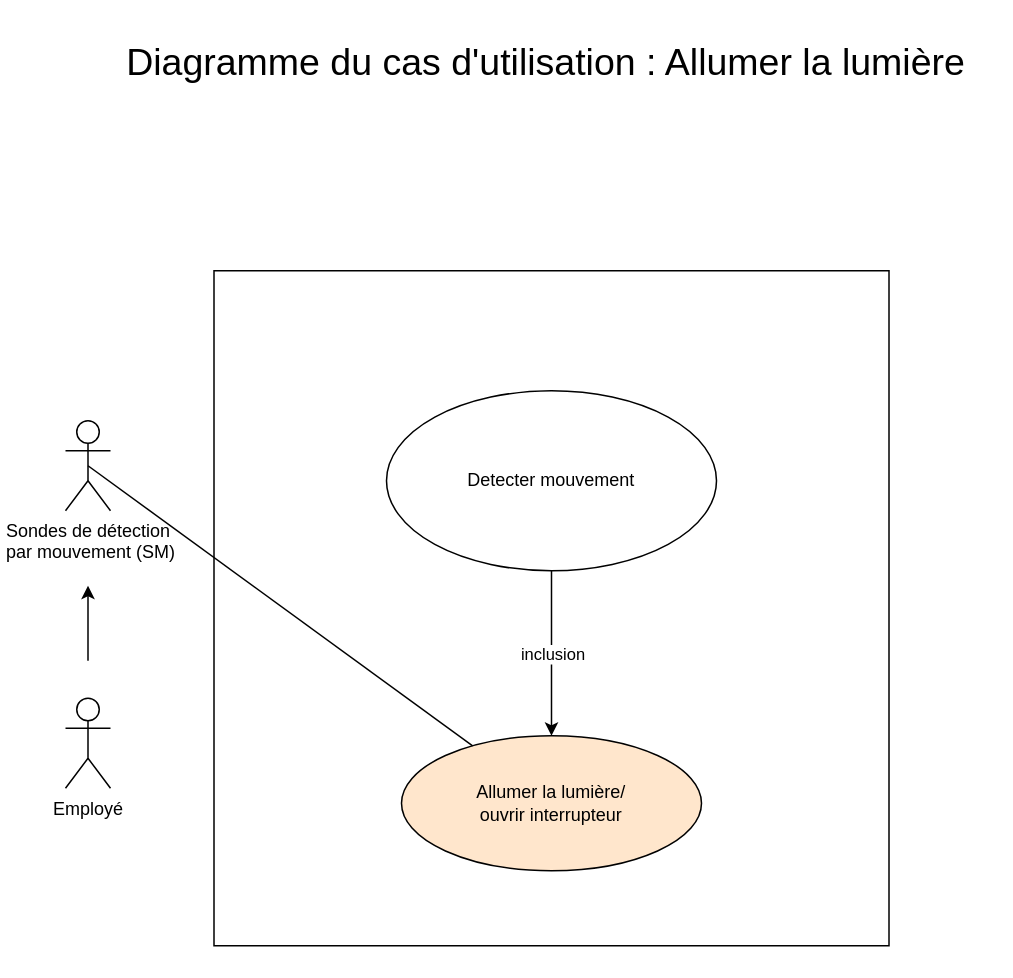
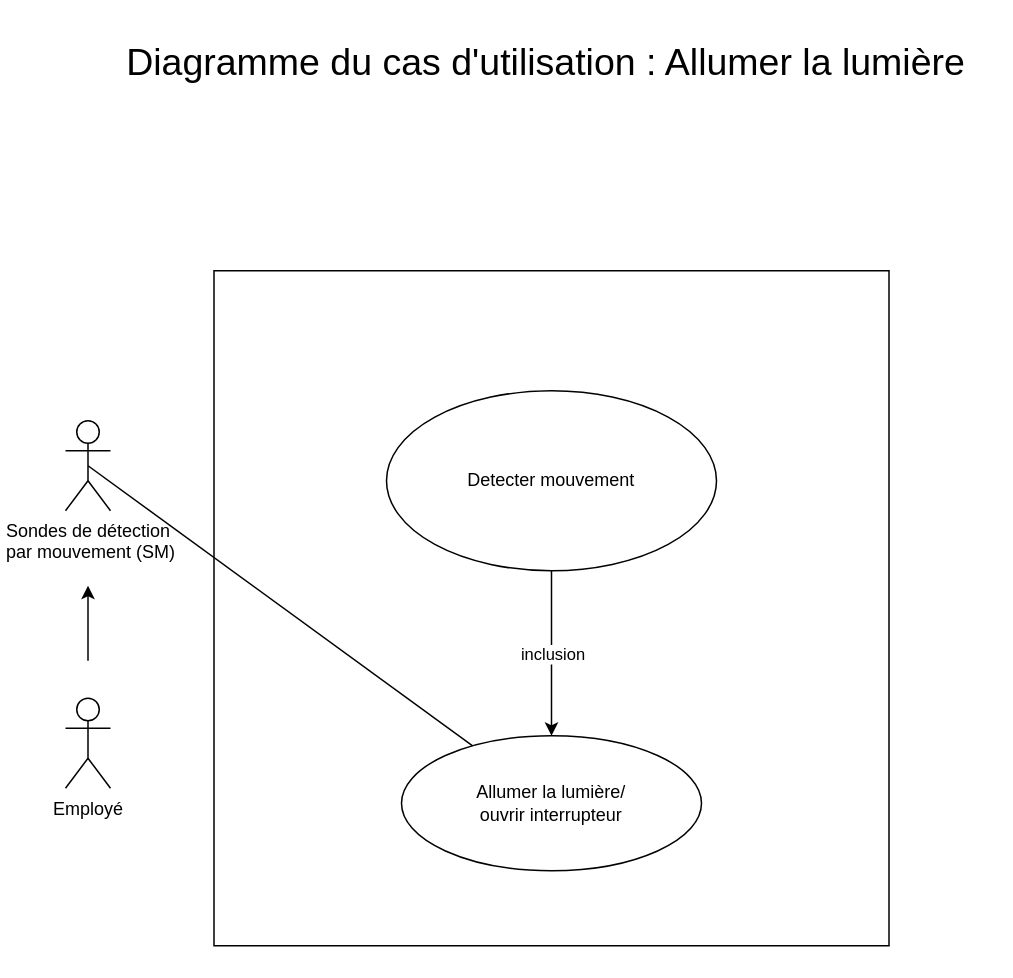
(551, 803) -> (551, 803)
